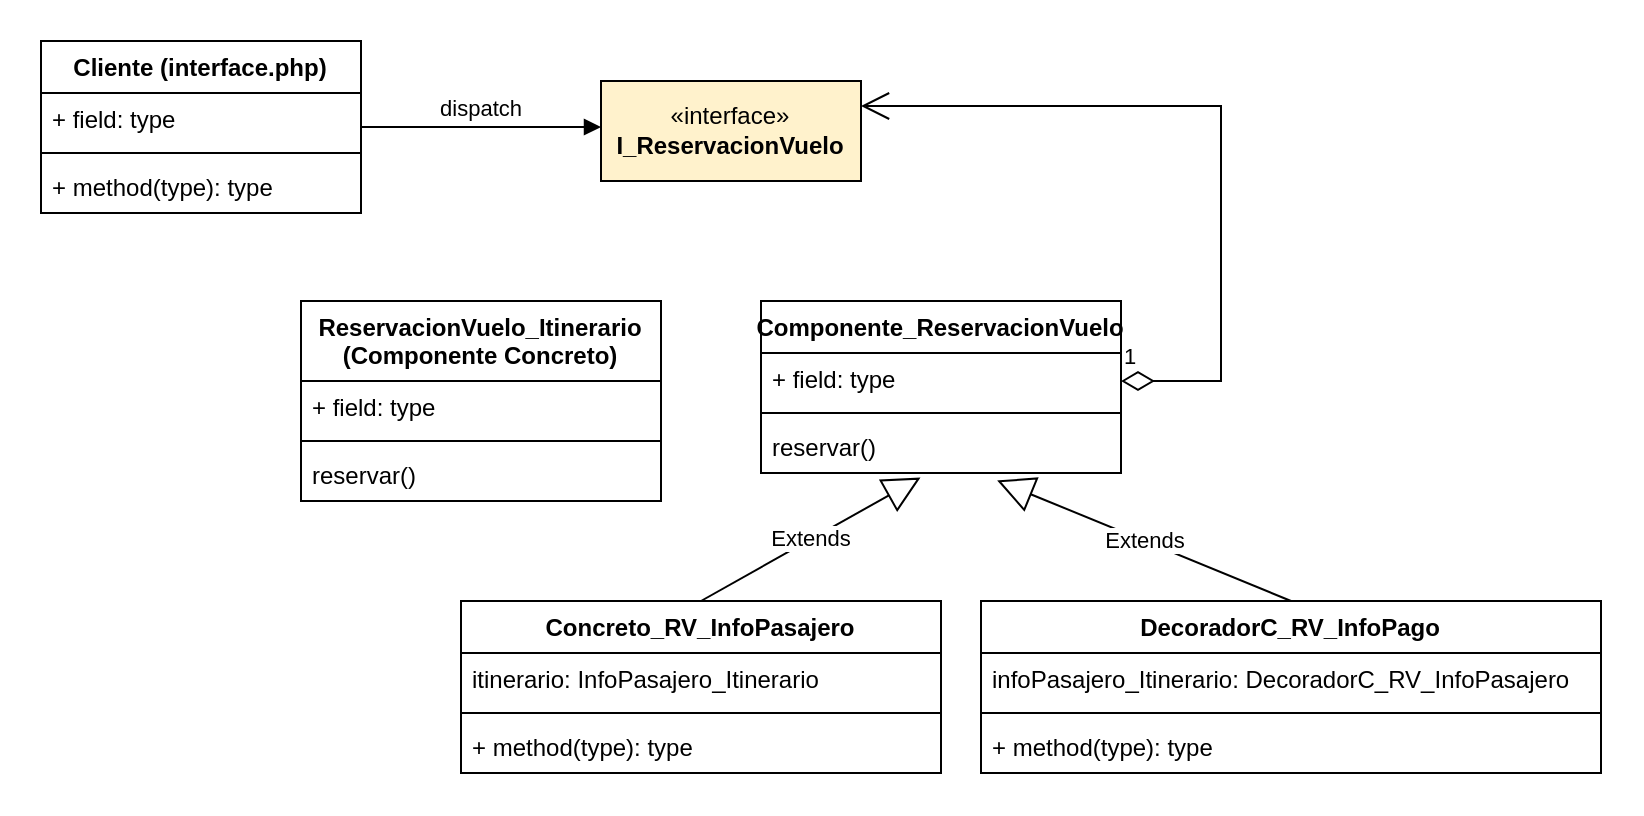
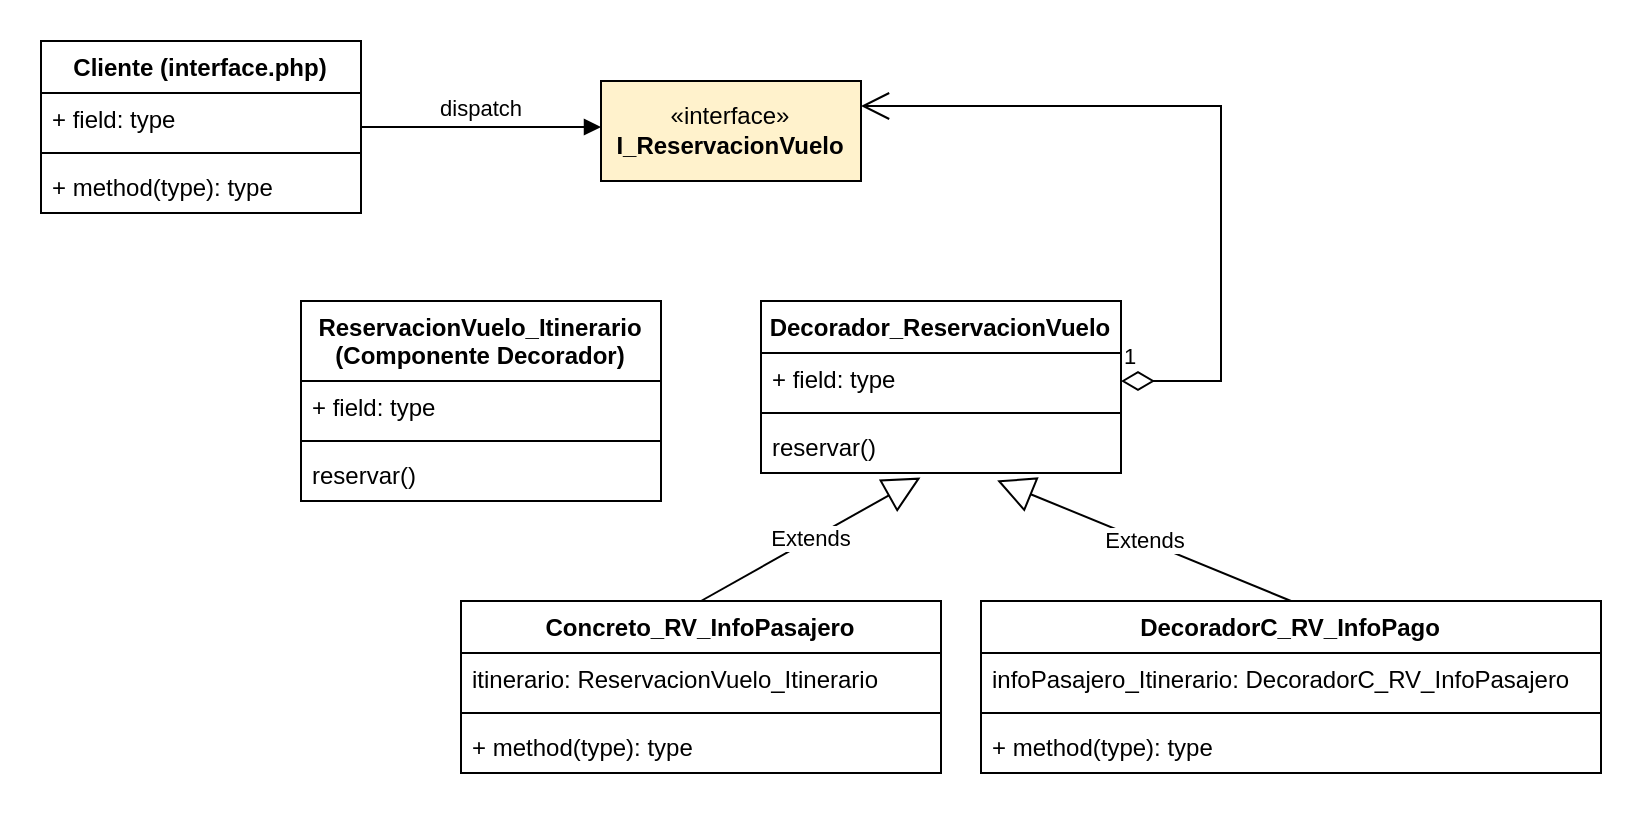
(941, 329) -> (941, 329)
(481, 344) -> (481, 344)
(686, 681) -> (703, 696)
